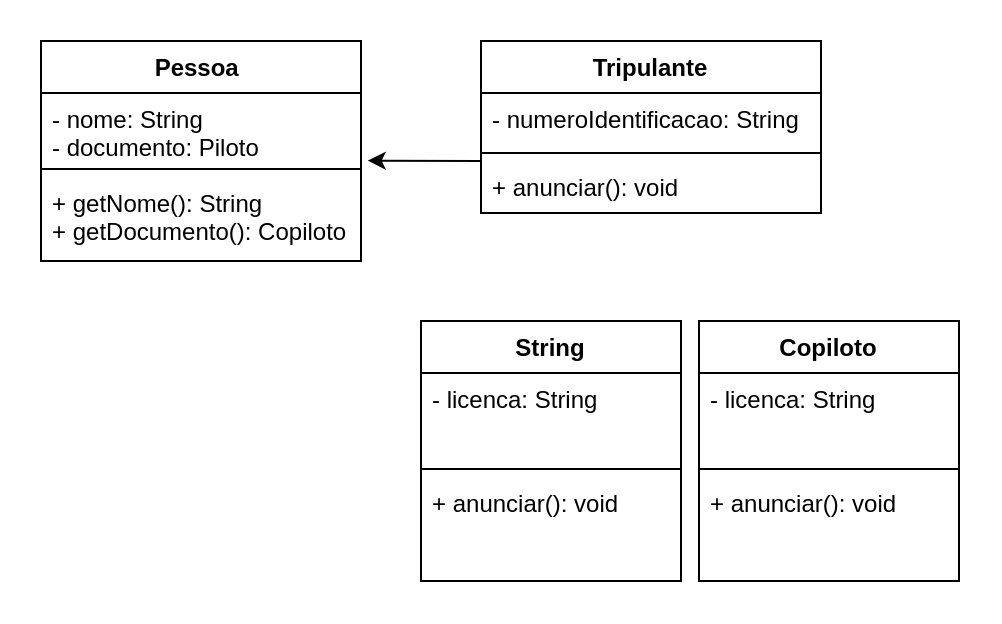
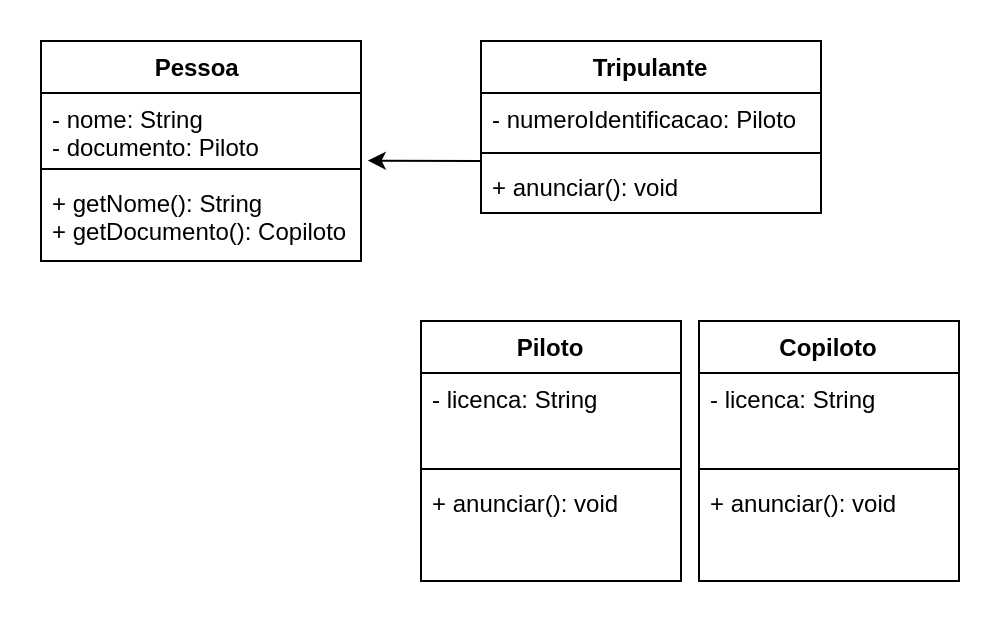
(653, 136) -> (653, 136)
(551, 349) -> (551, 349)
